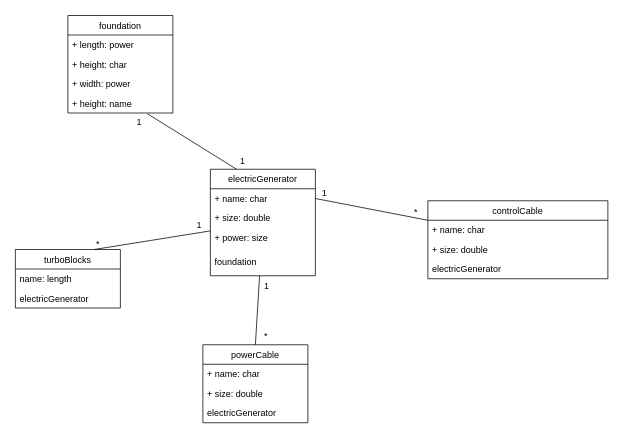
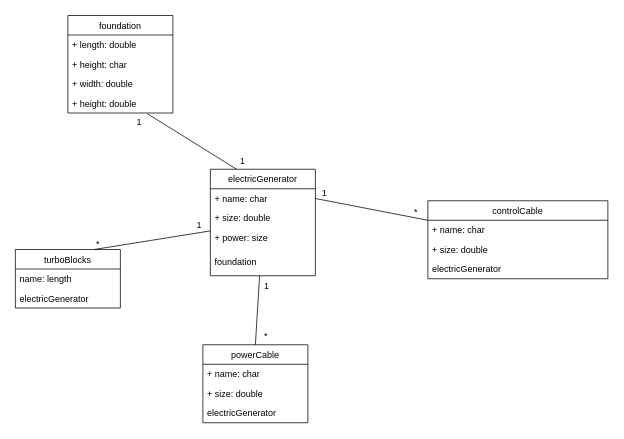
(106, 45) -> (108, 45)
(104, 84) -> (105, 84)
(104, 104) -> (108, 104)
